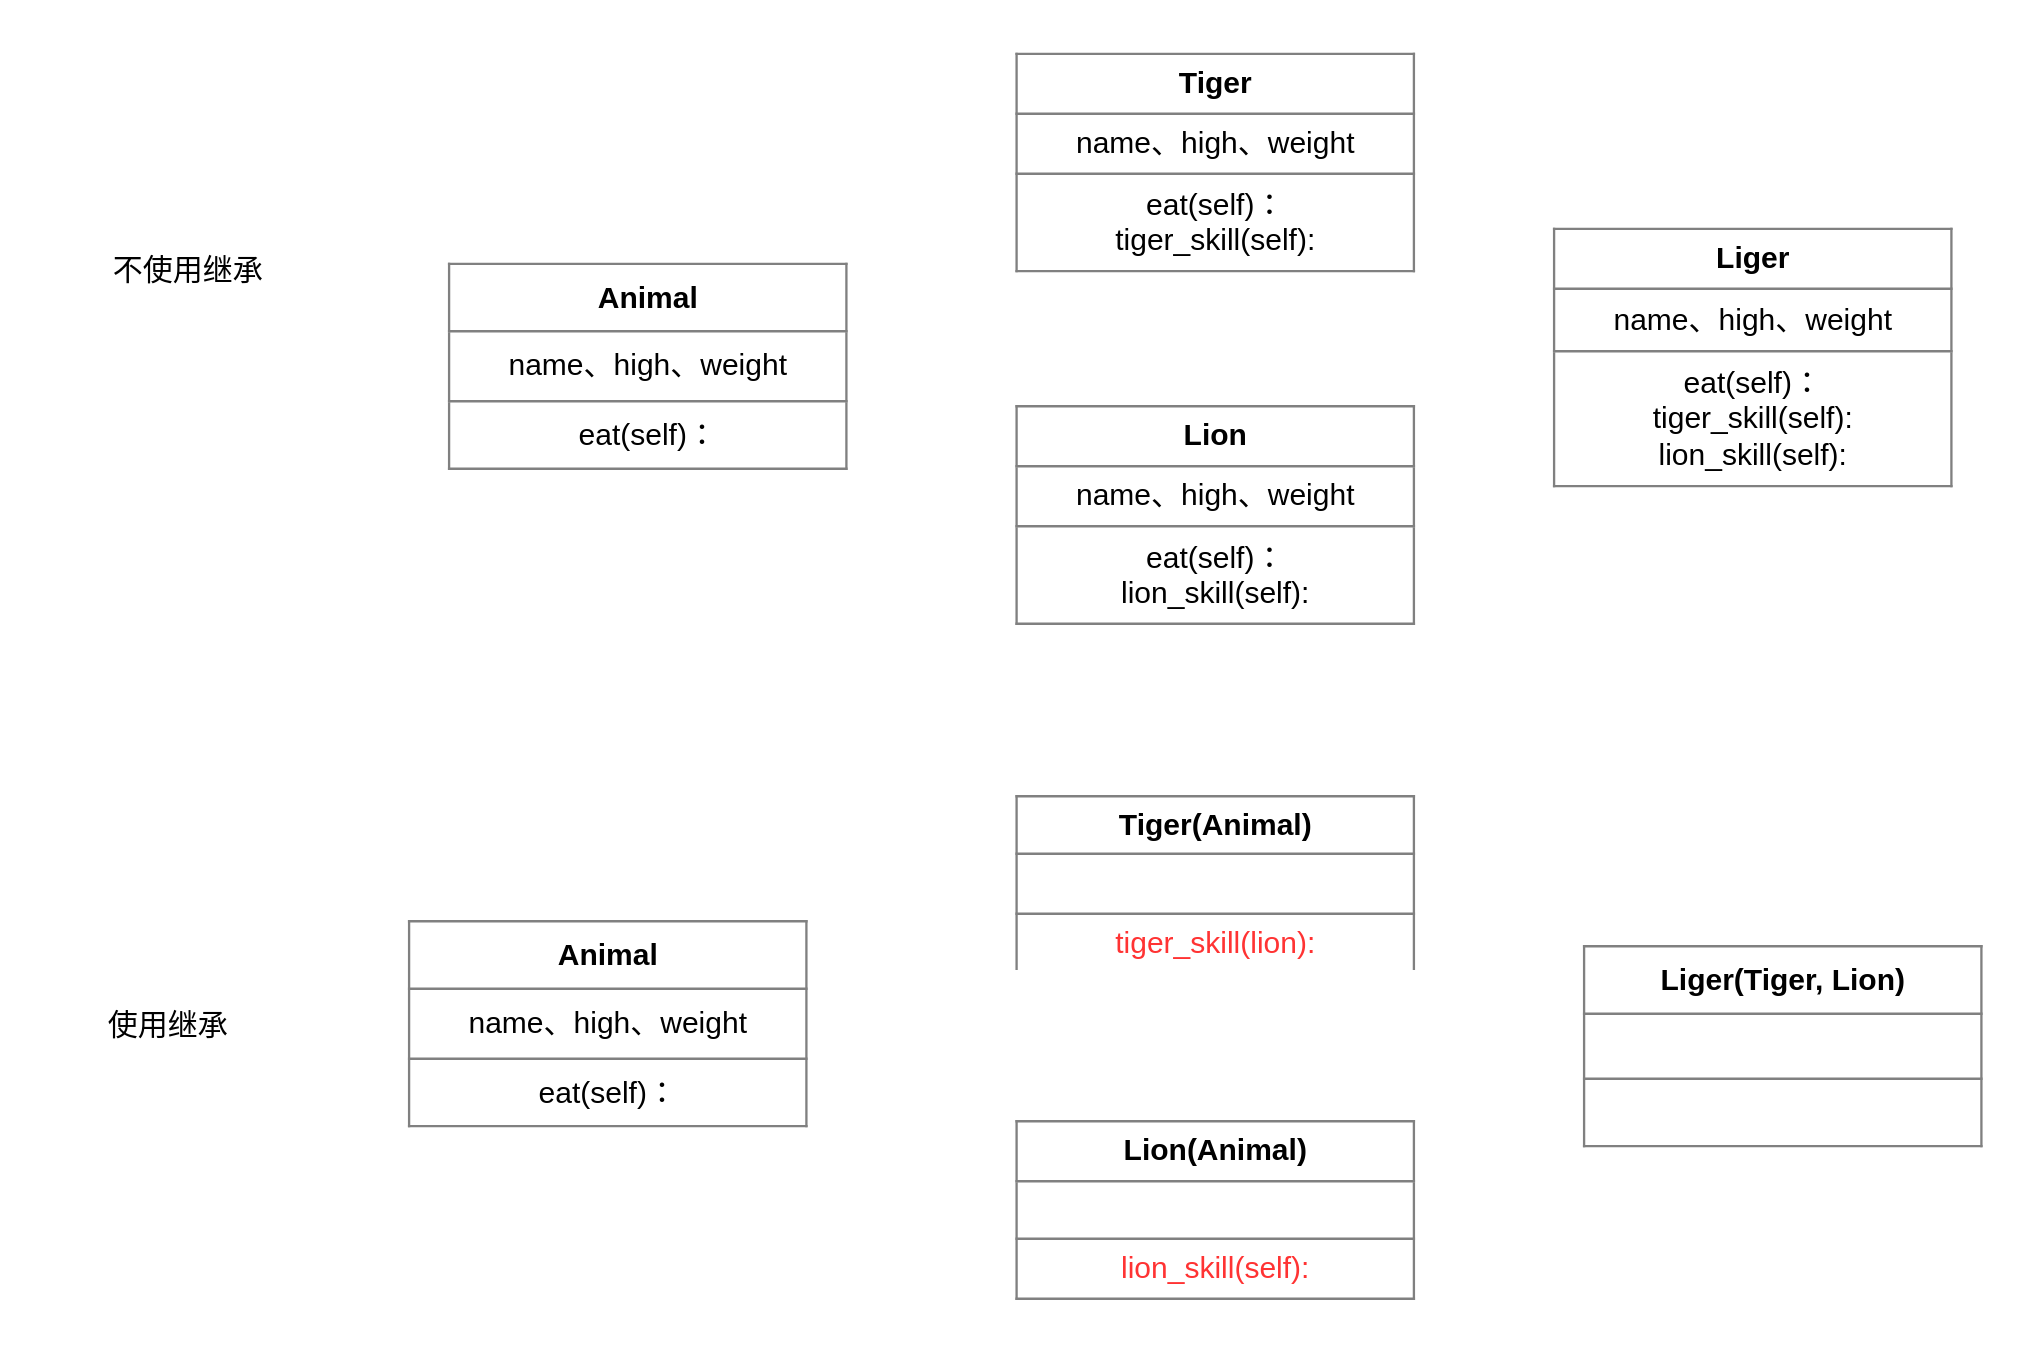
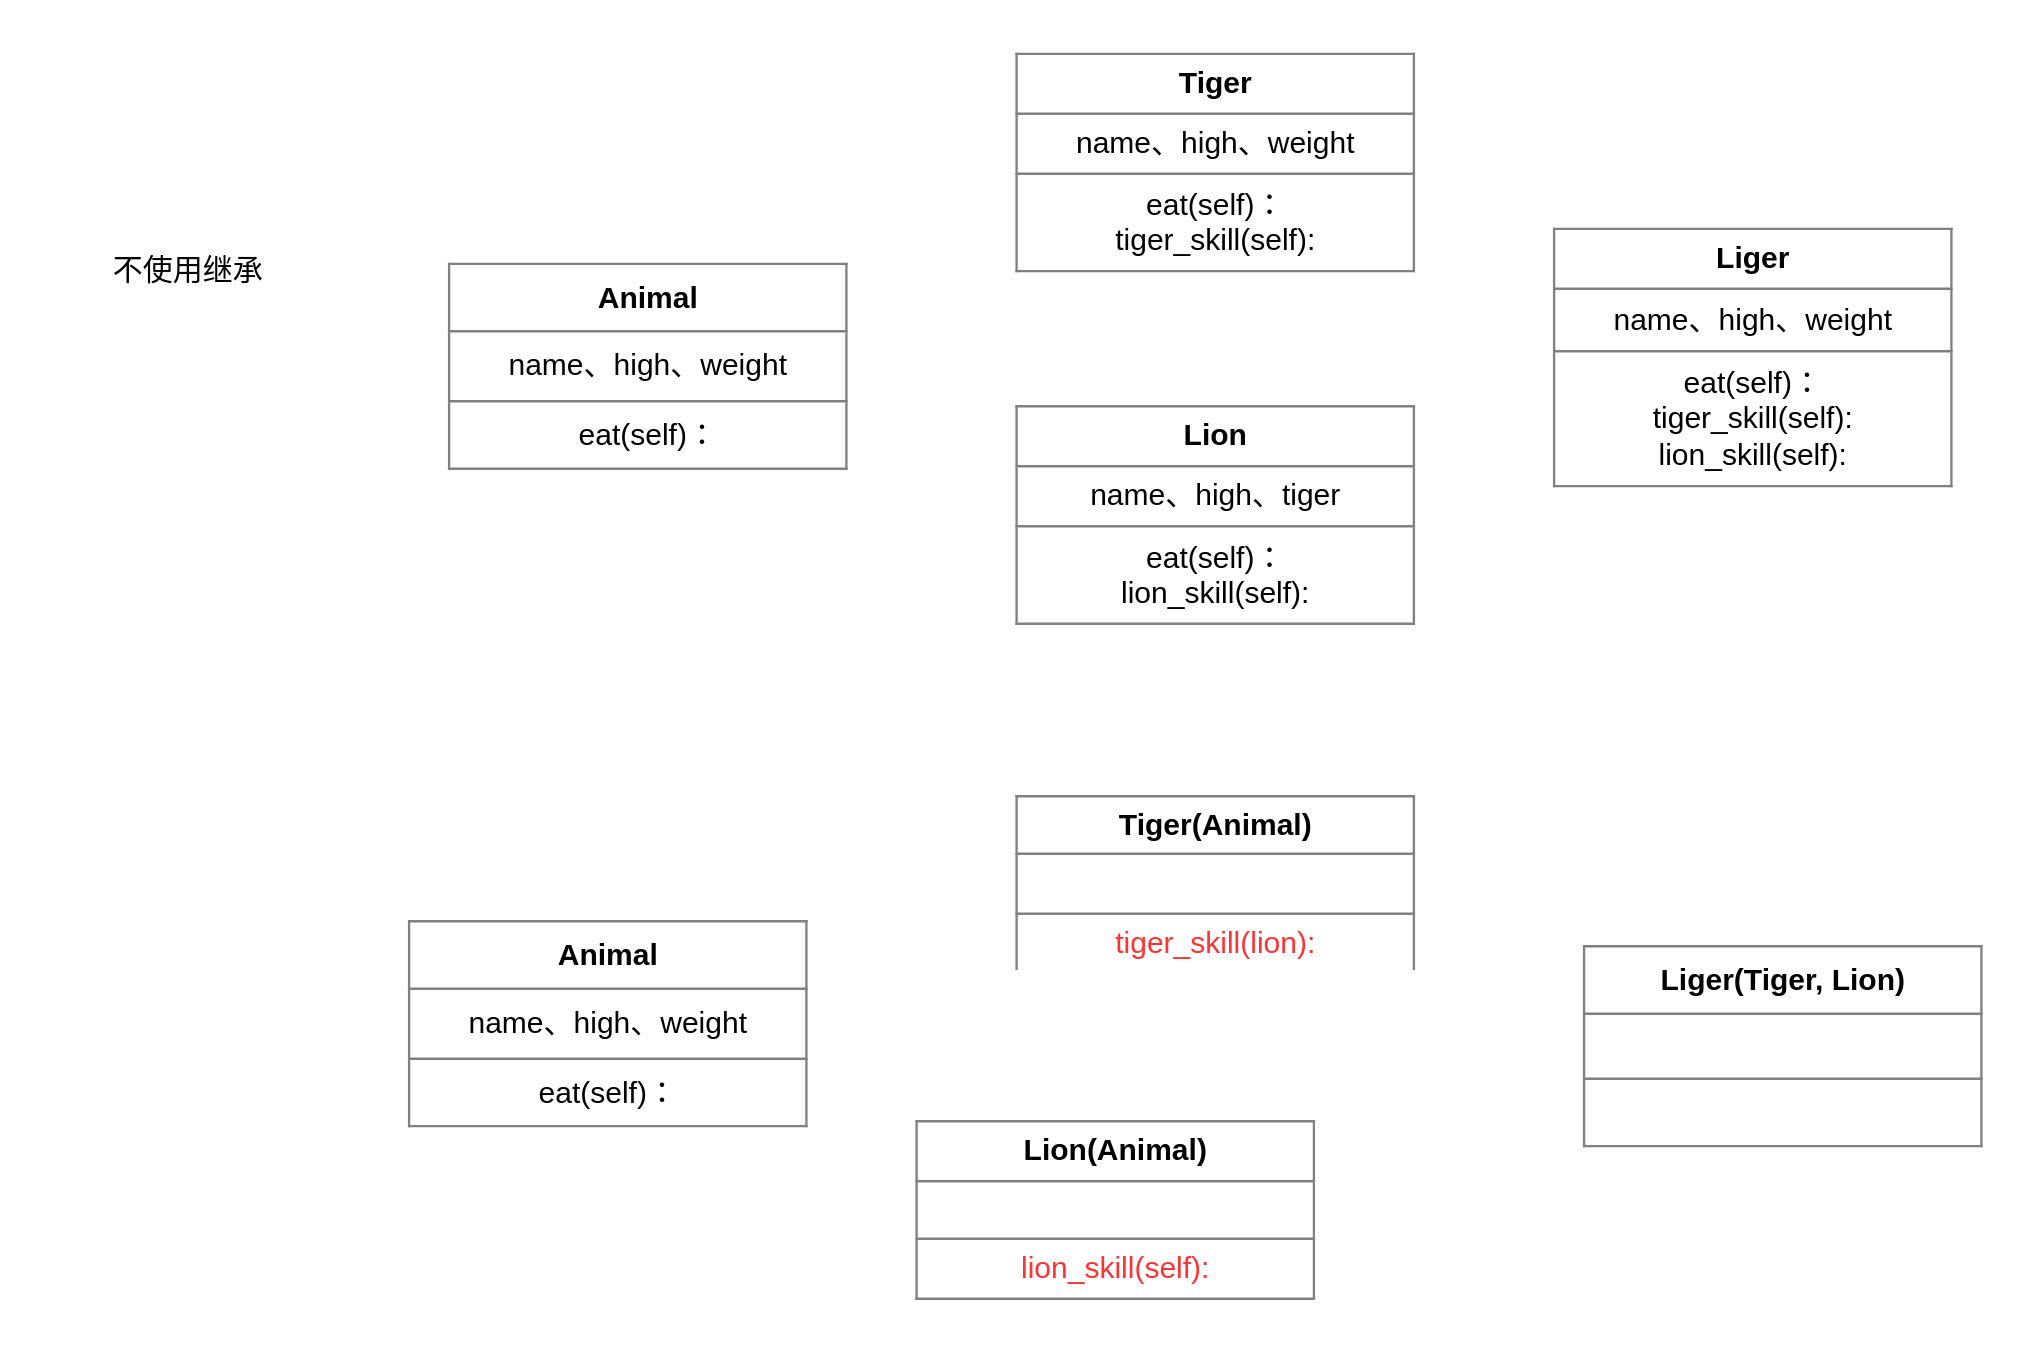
(1156, 478) -> (1148, 478)
(168, 1025) -> none
(1215, 1211) -> (1115, 1211)
